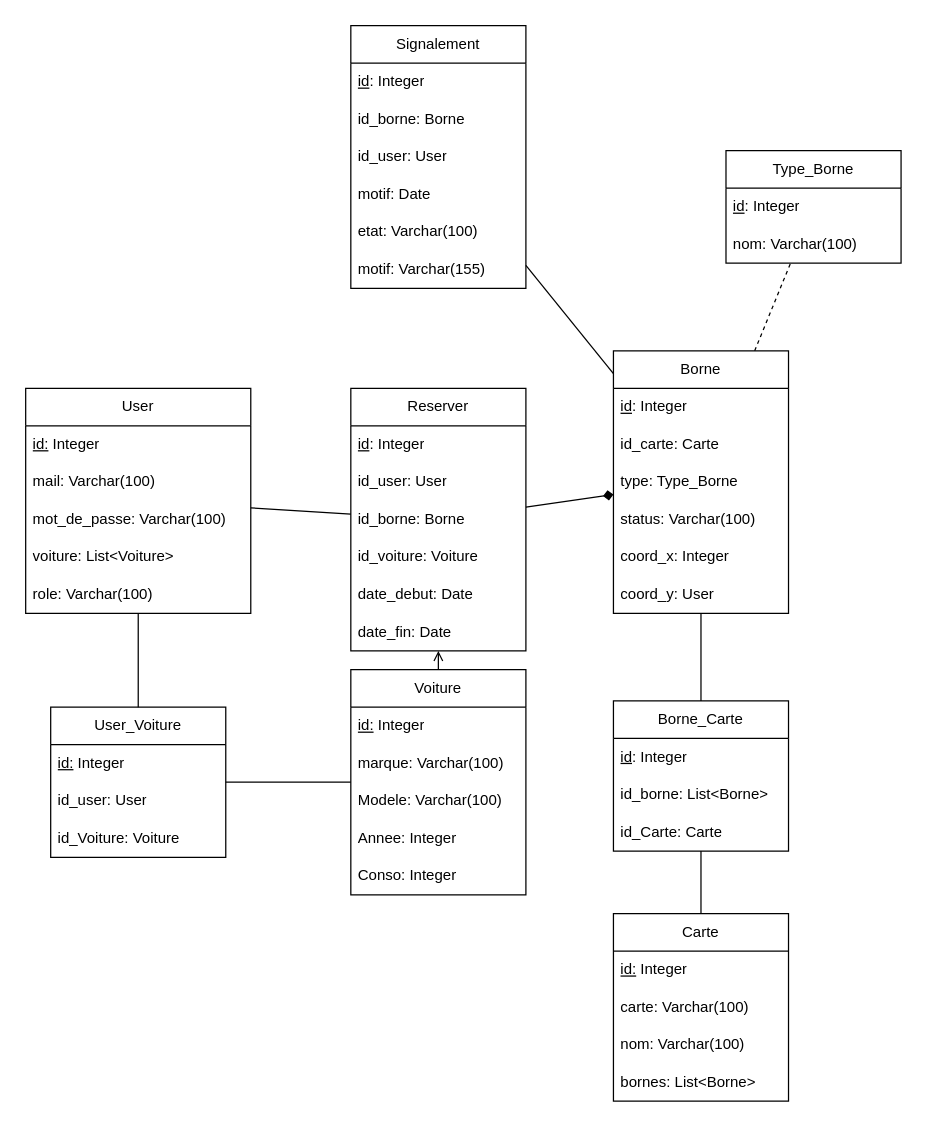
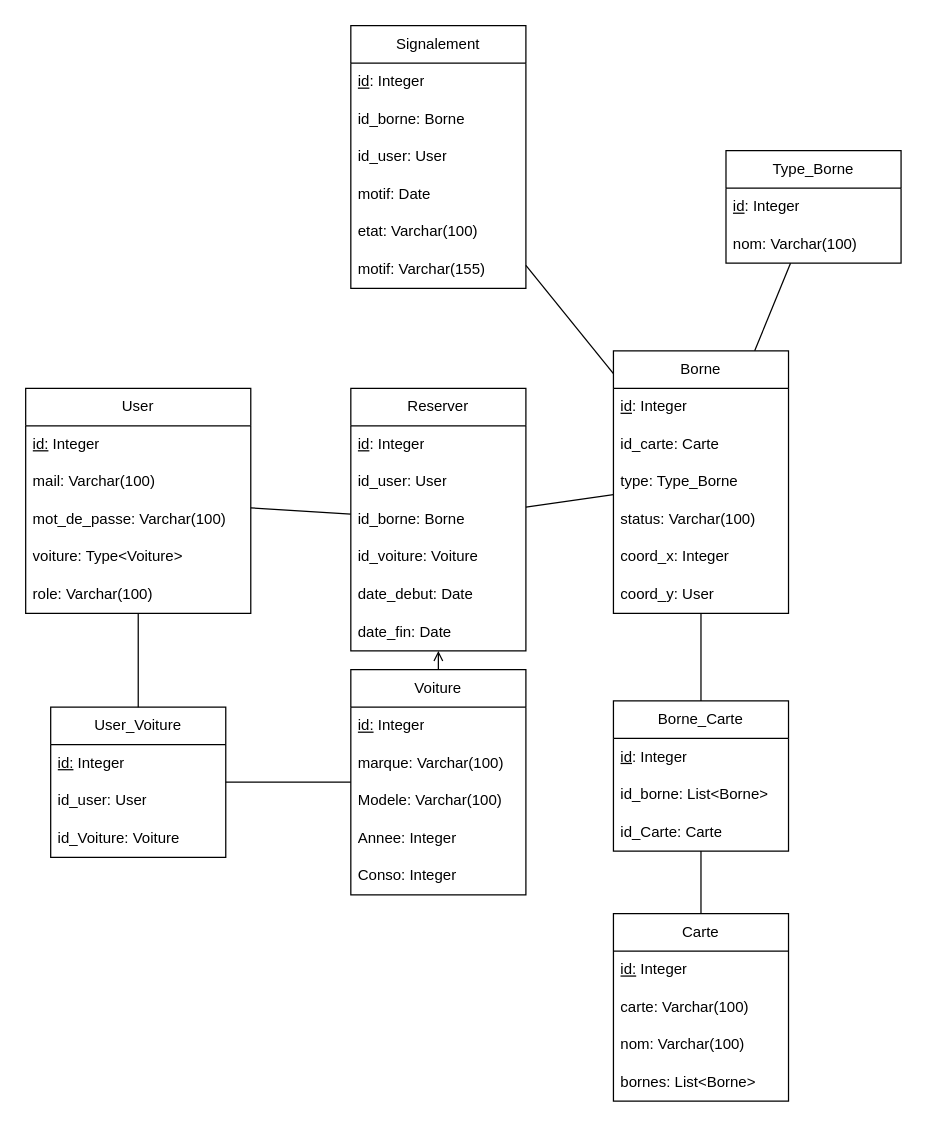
(772, 307) -> (772, 307)
(603, 496) -> (606, 495)
(116, 557) -> (118, 557)
